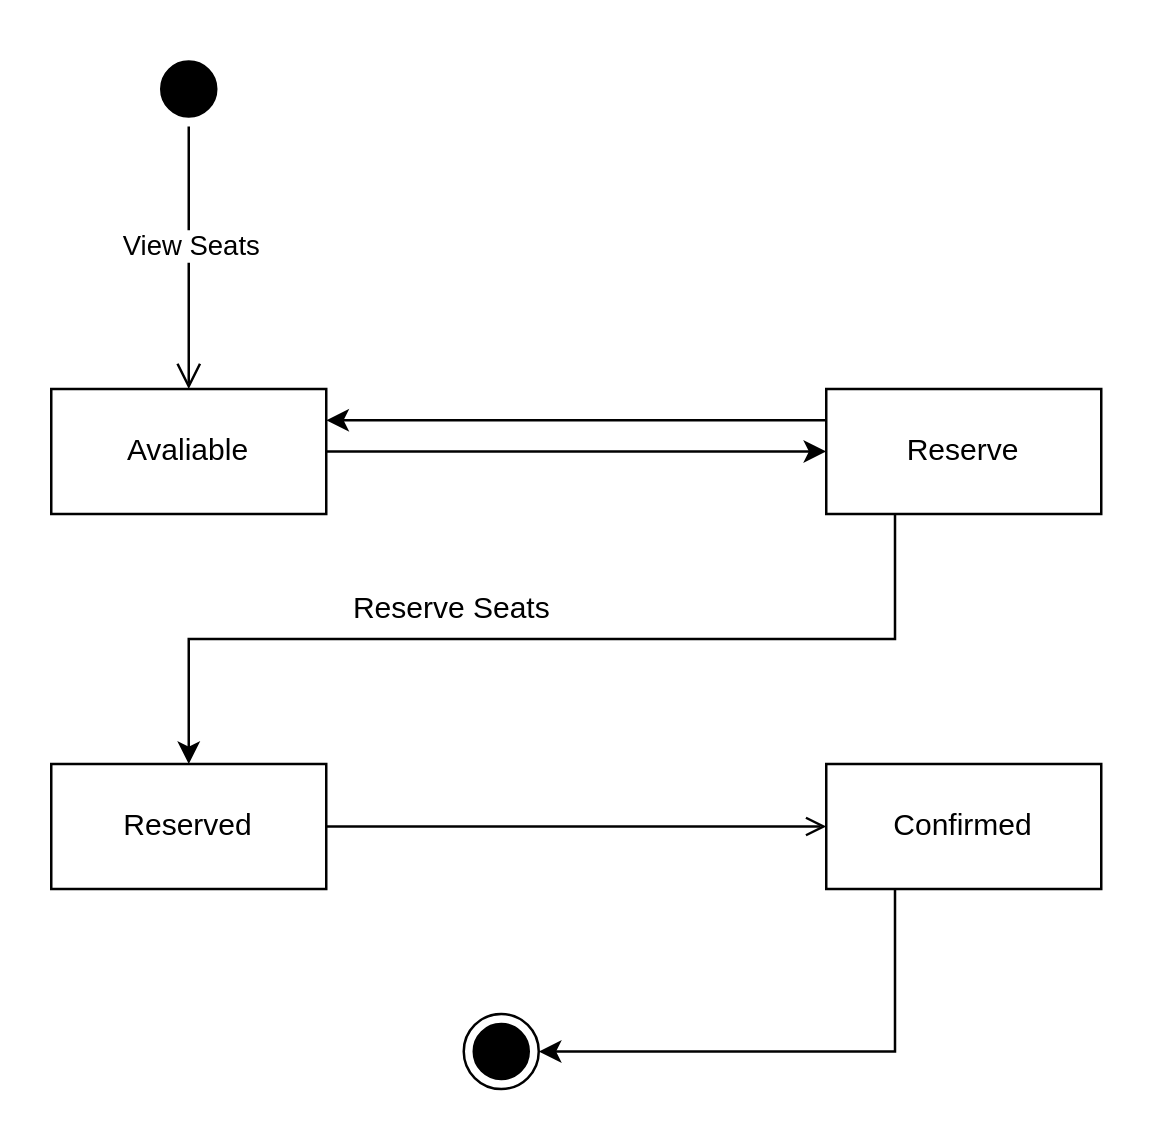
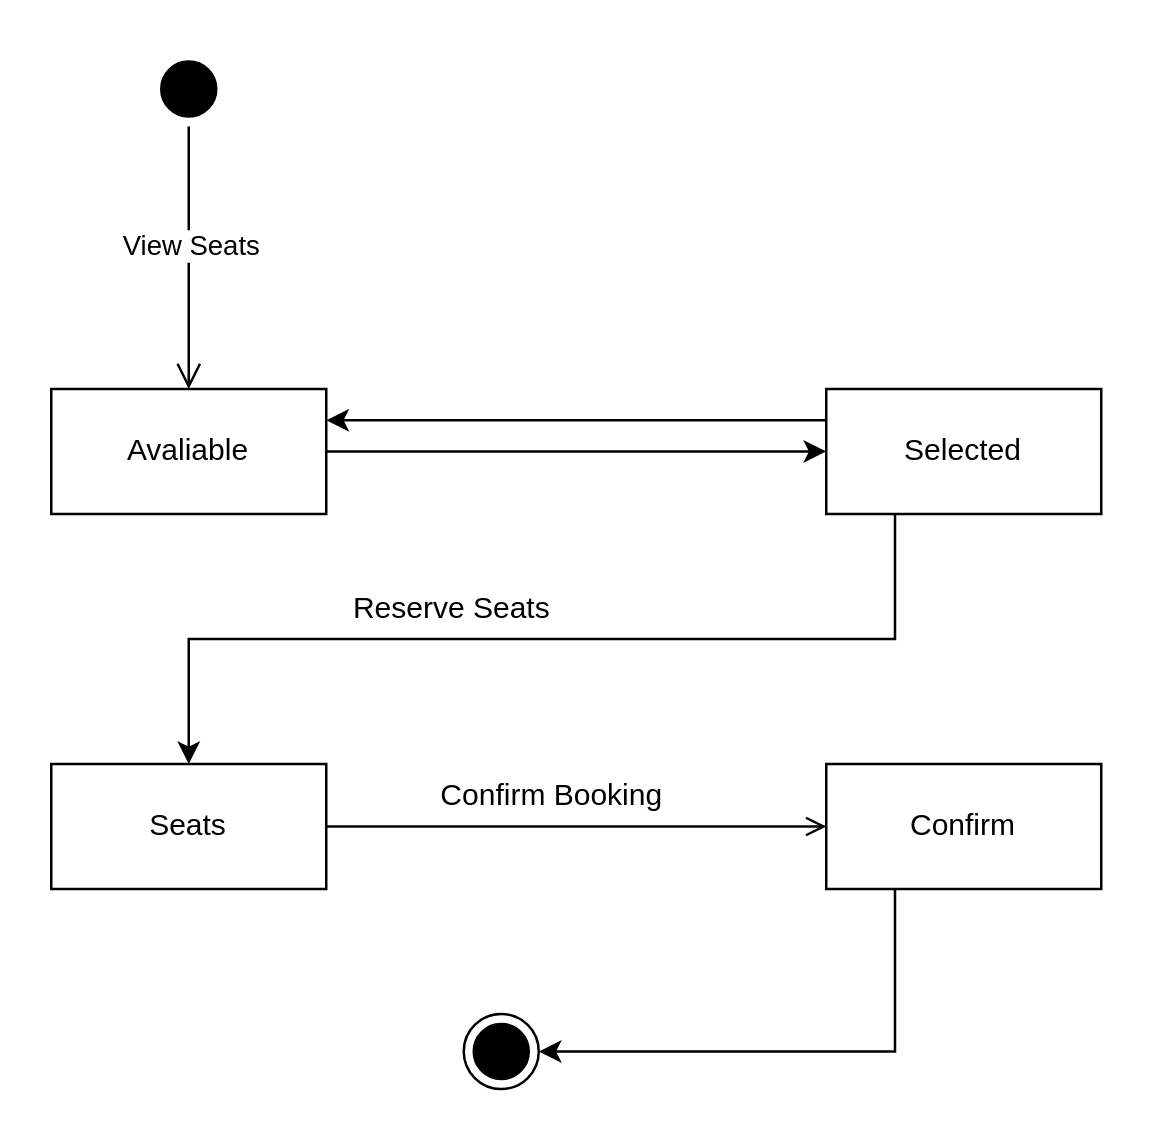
(964, 451) -> (964, 451)
none -> (551, 796)
(189, 826) -> (189, 826)
(964, 826) -> (964, 826)
